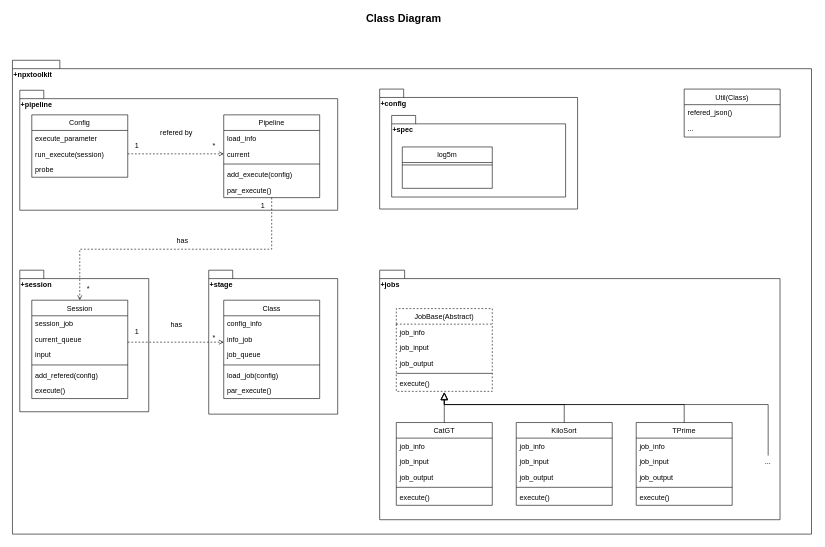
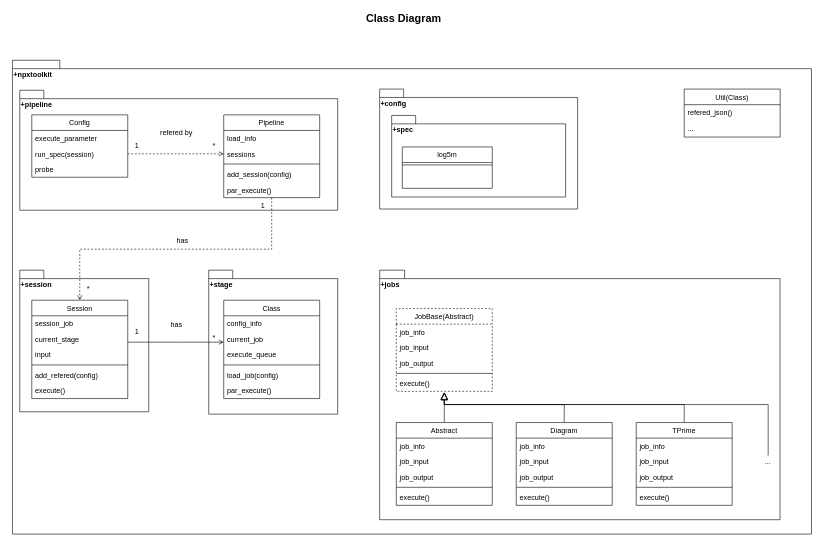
(74, 154) -> (68, 154)
(241, 154) -> (242, 154)
(264, 175) -> (263, 175)
(61, 340) -> (61, 340)
(242, 340) -> (249, 340)
(175, 342) -> (175, 342)
(245, 355) -> (253, 355)
(444, 431) -> (444, 431)
(564, 431) -> (564, 431)
